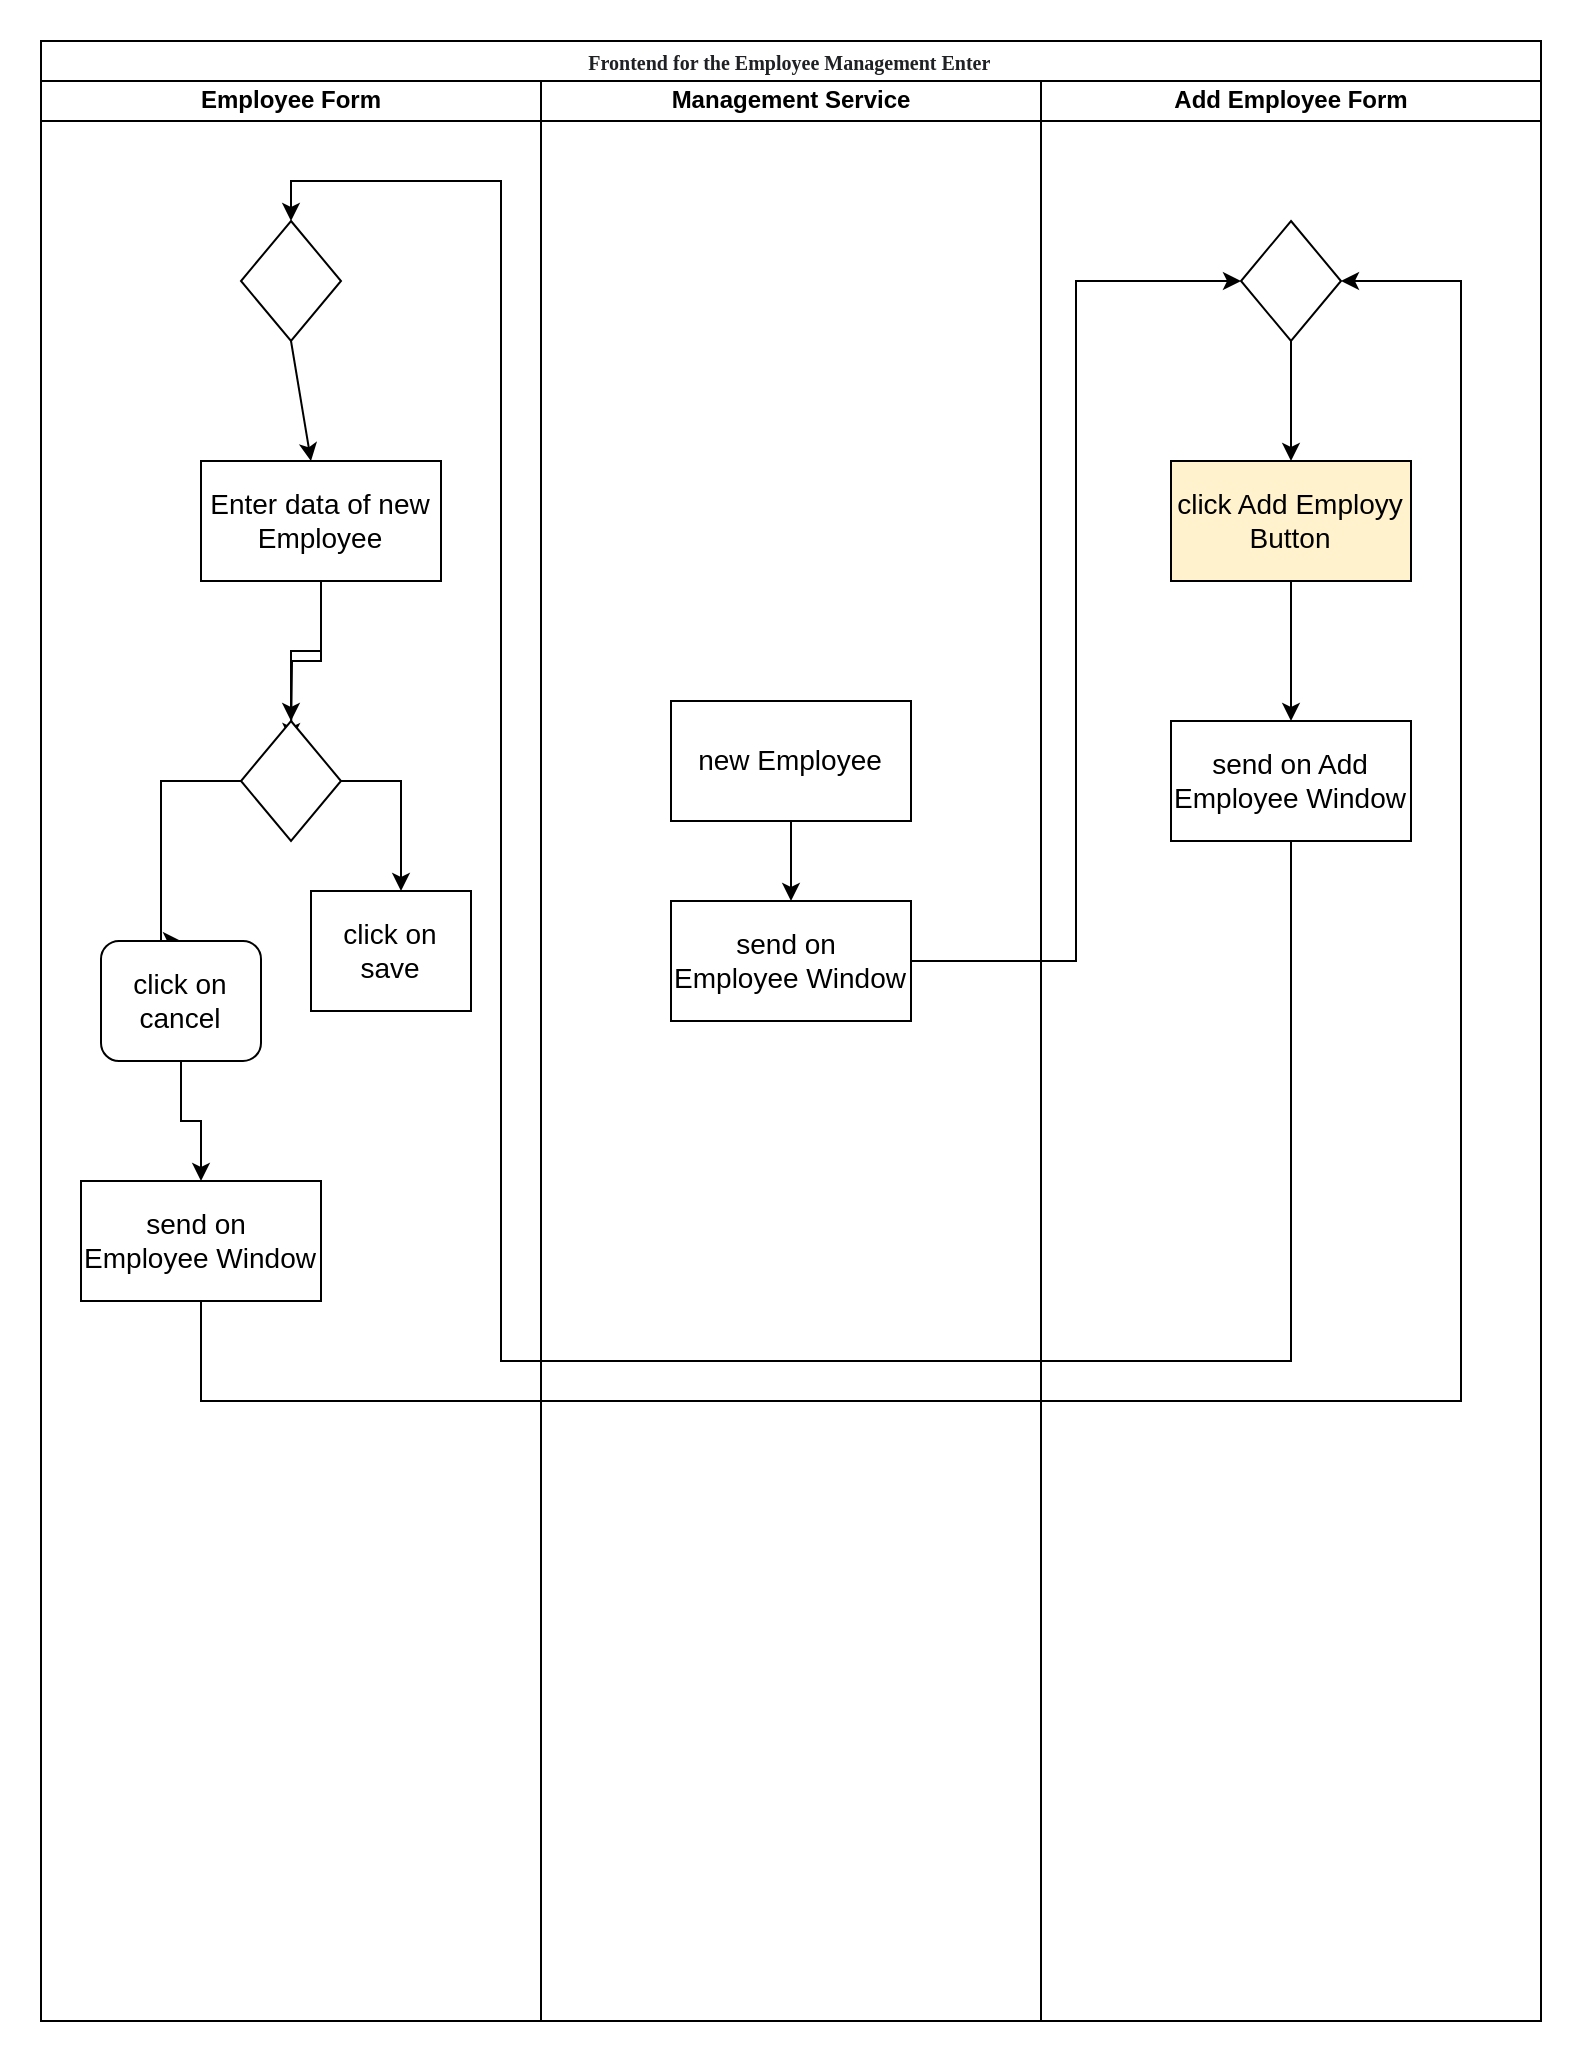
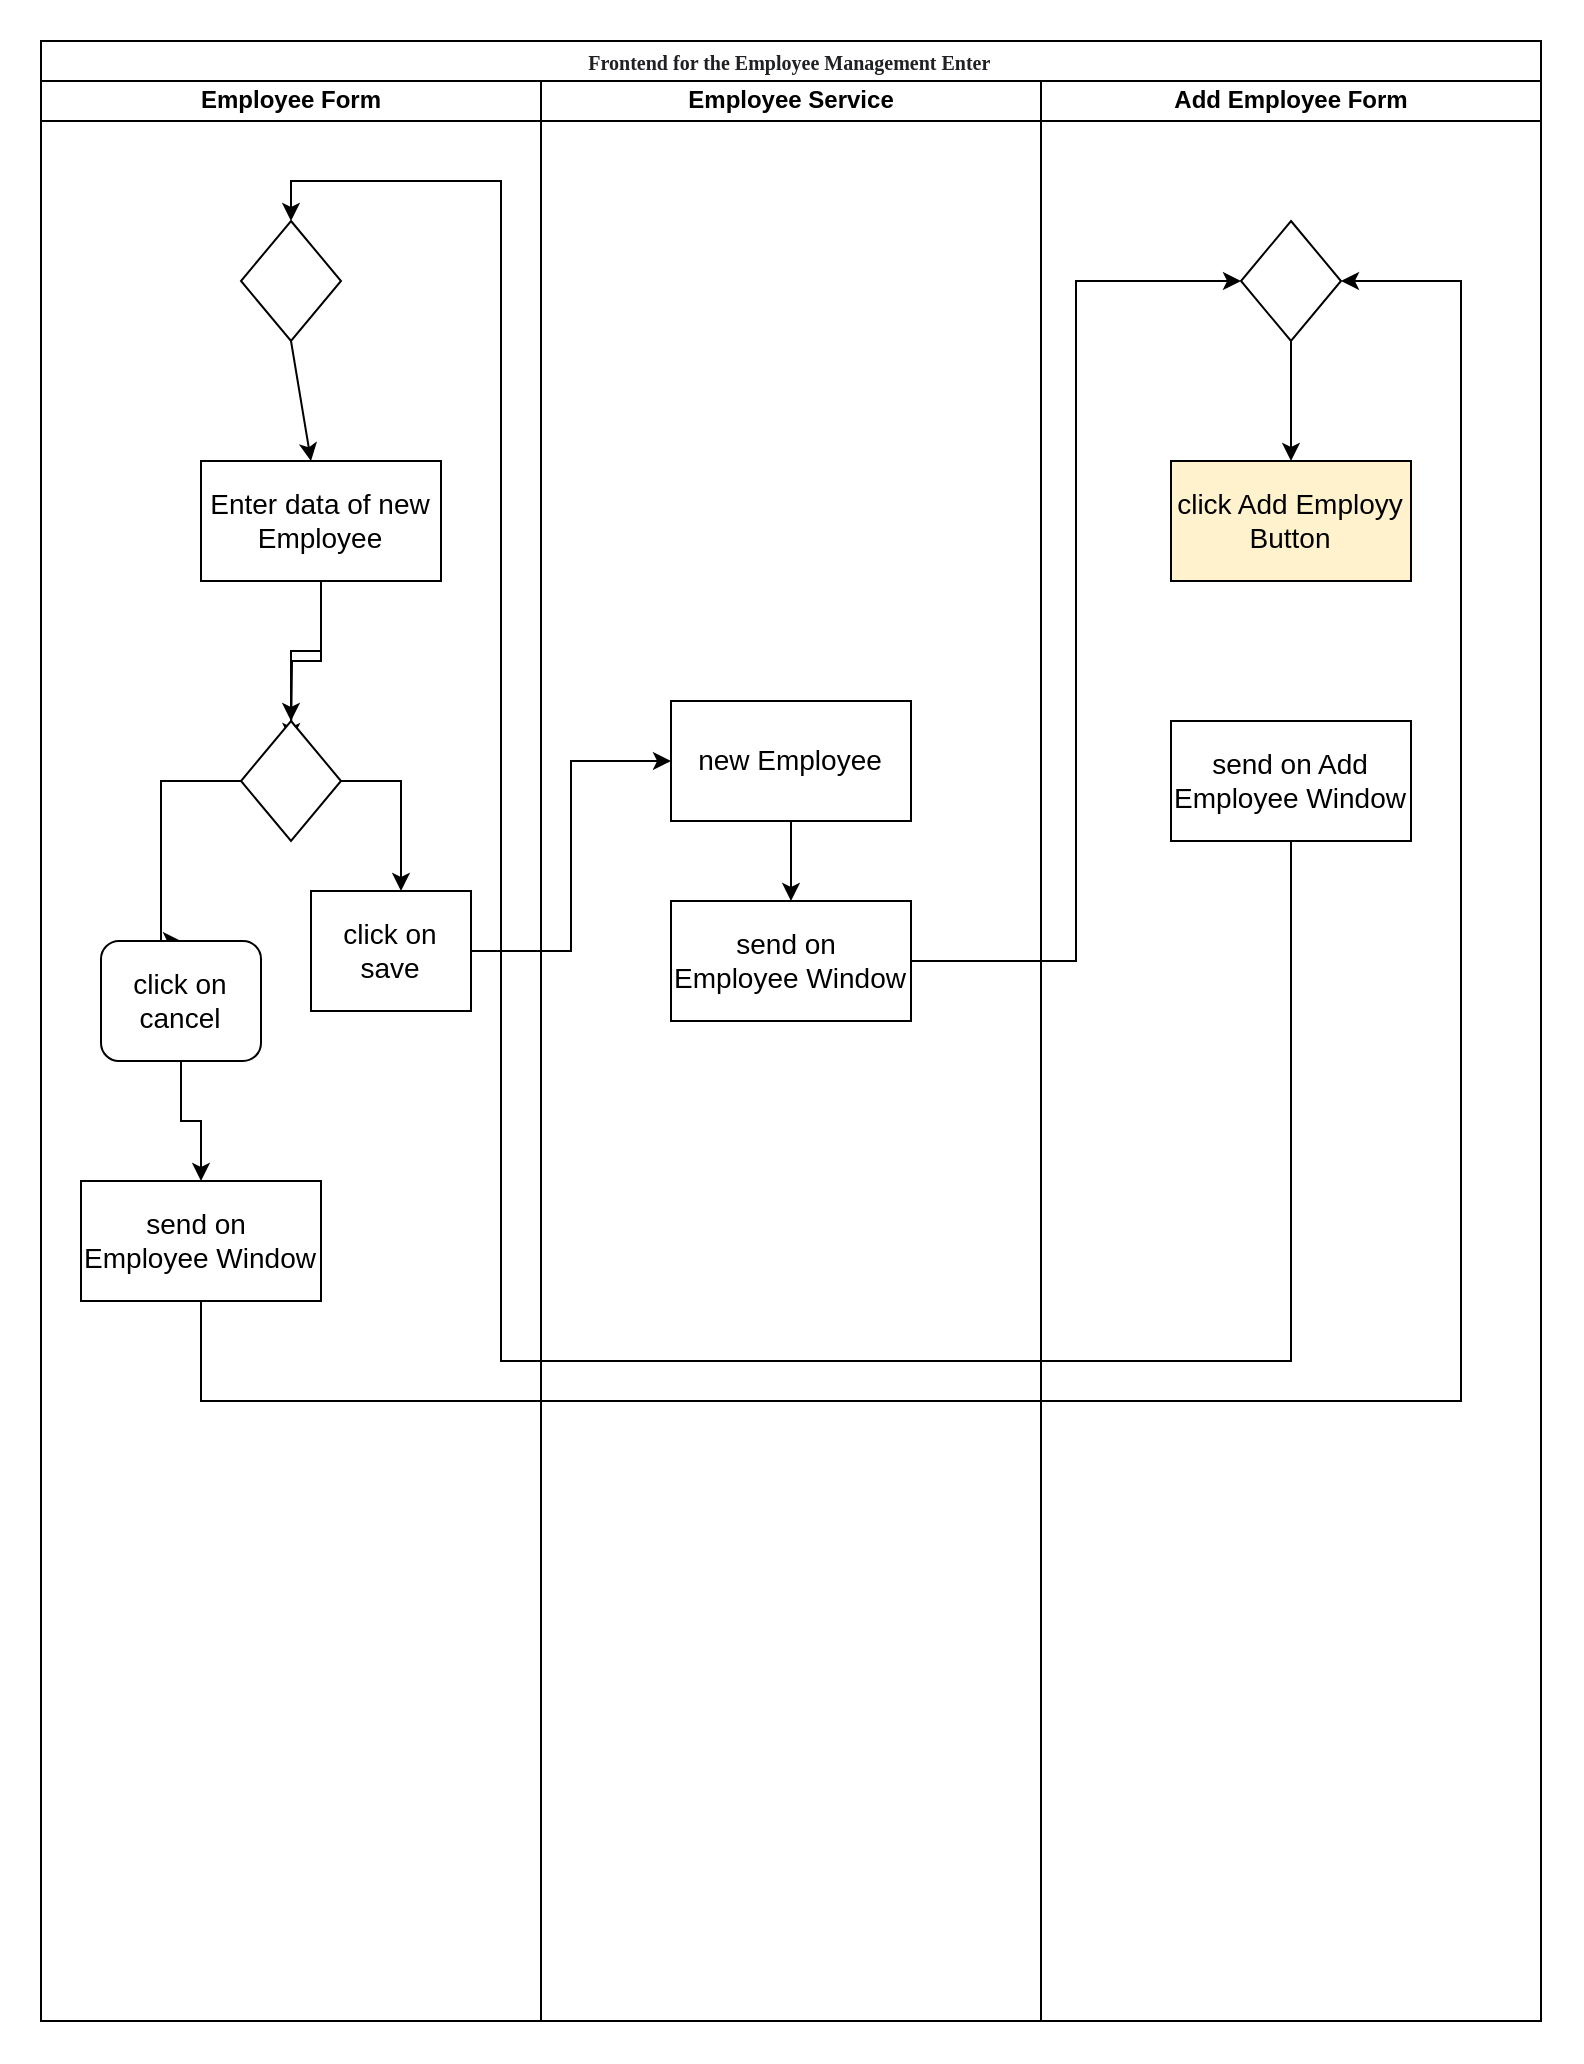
(792, 101) -> (792, 101)
(1291, 644) -> none
none -> (571, 826)
